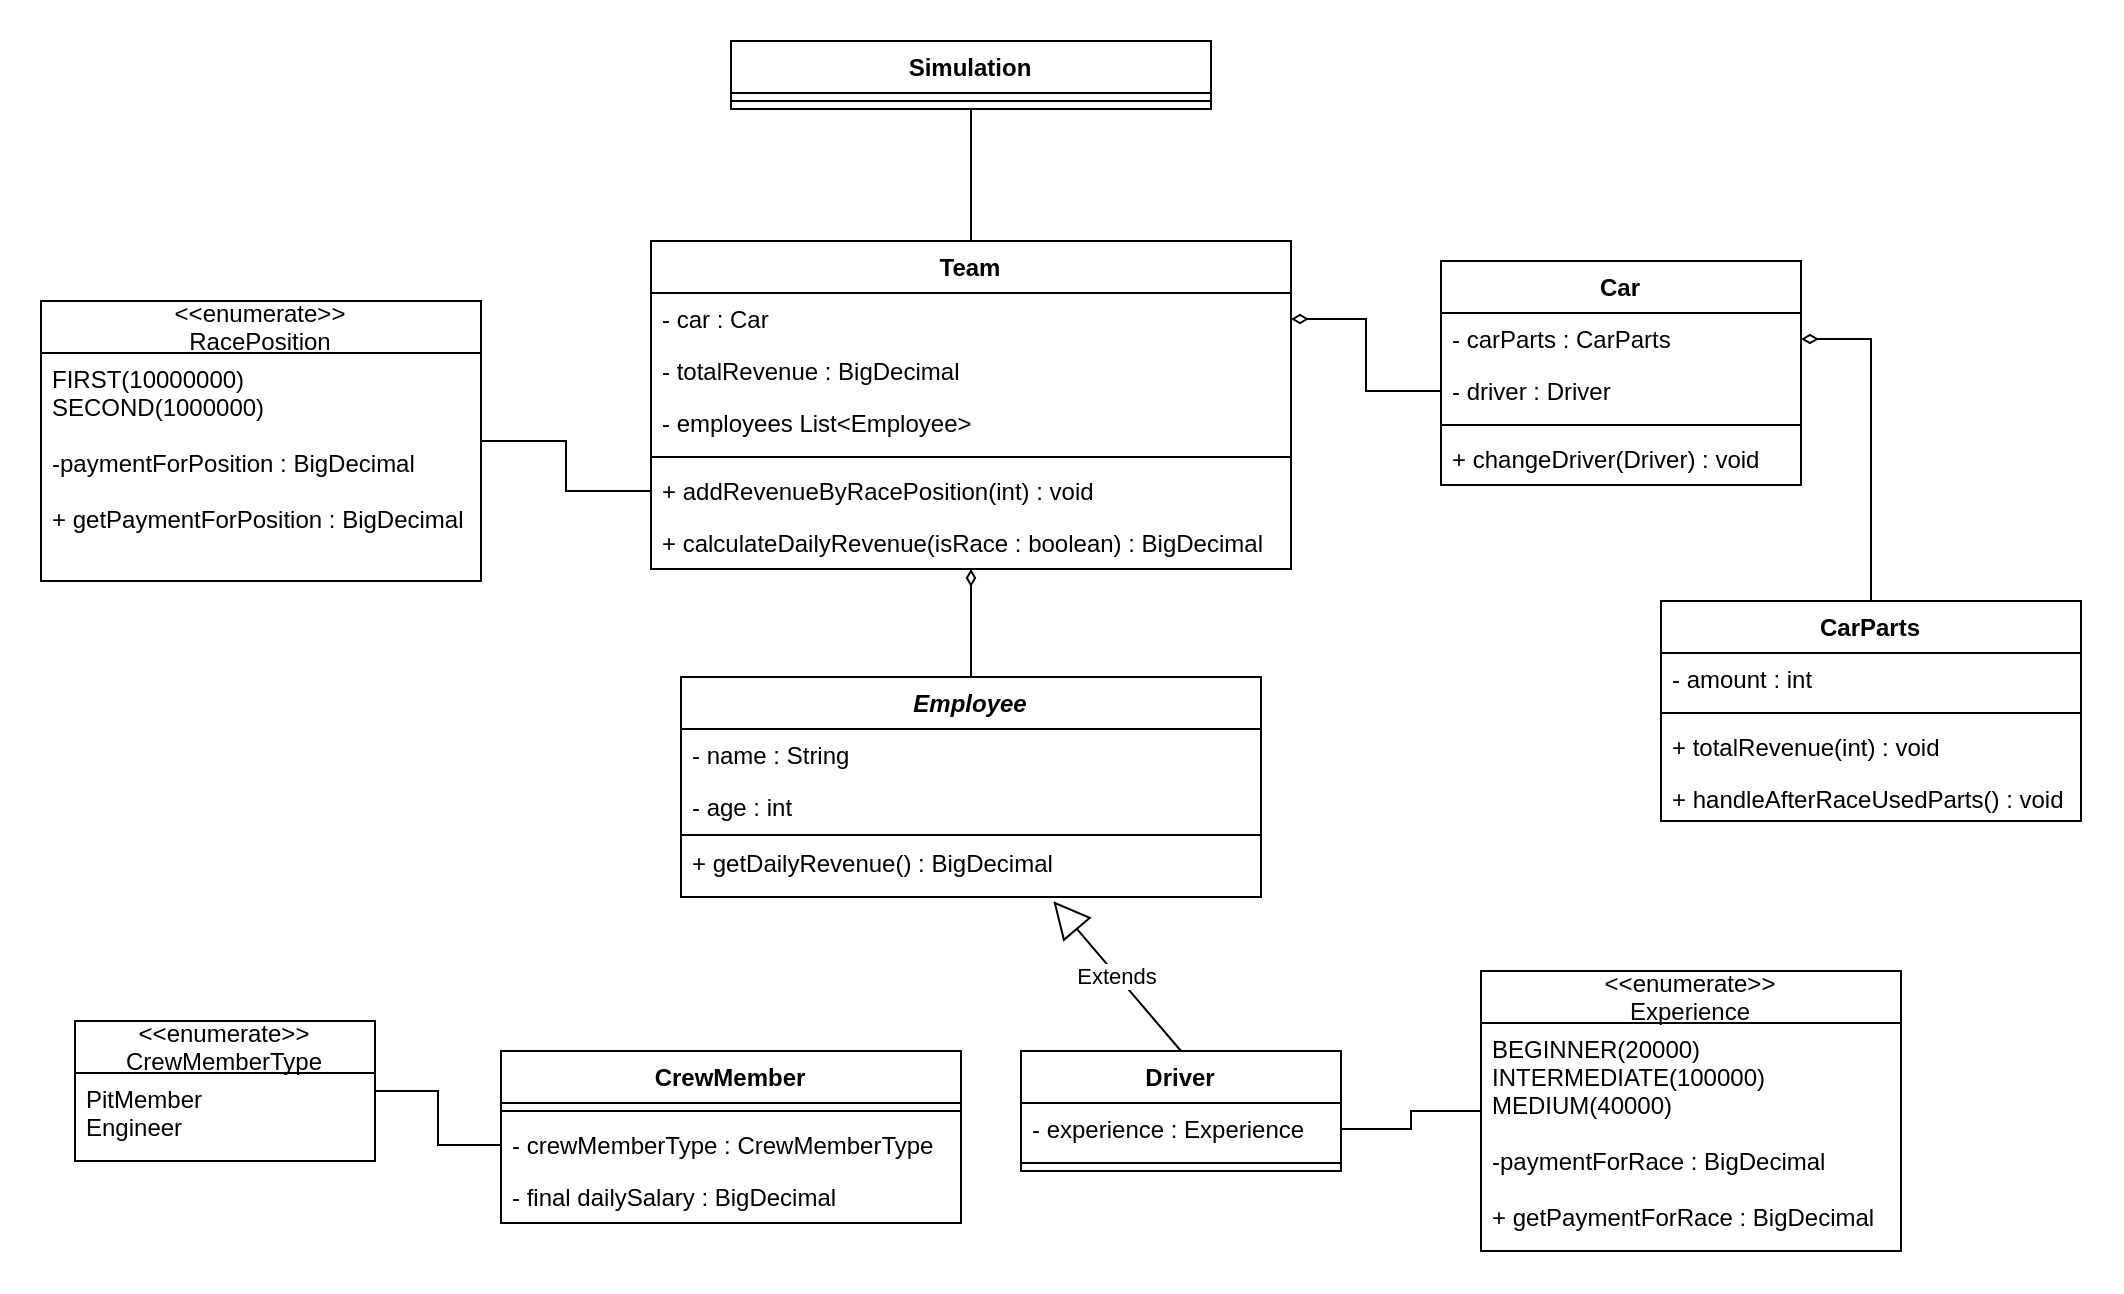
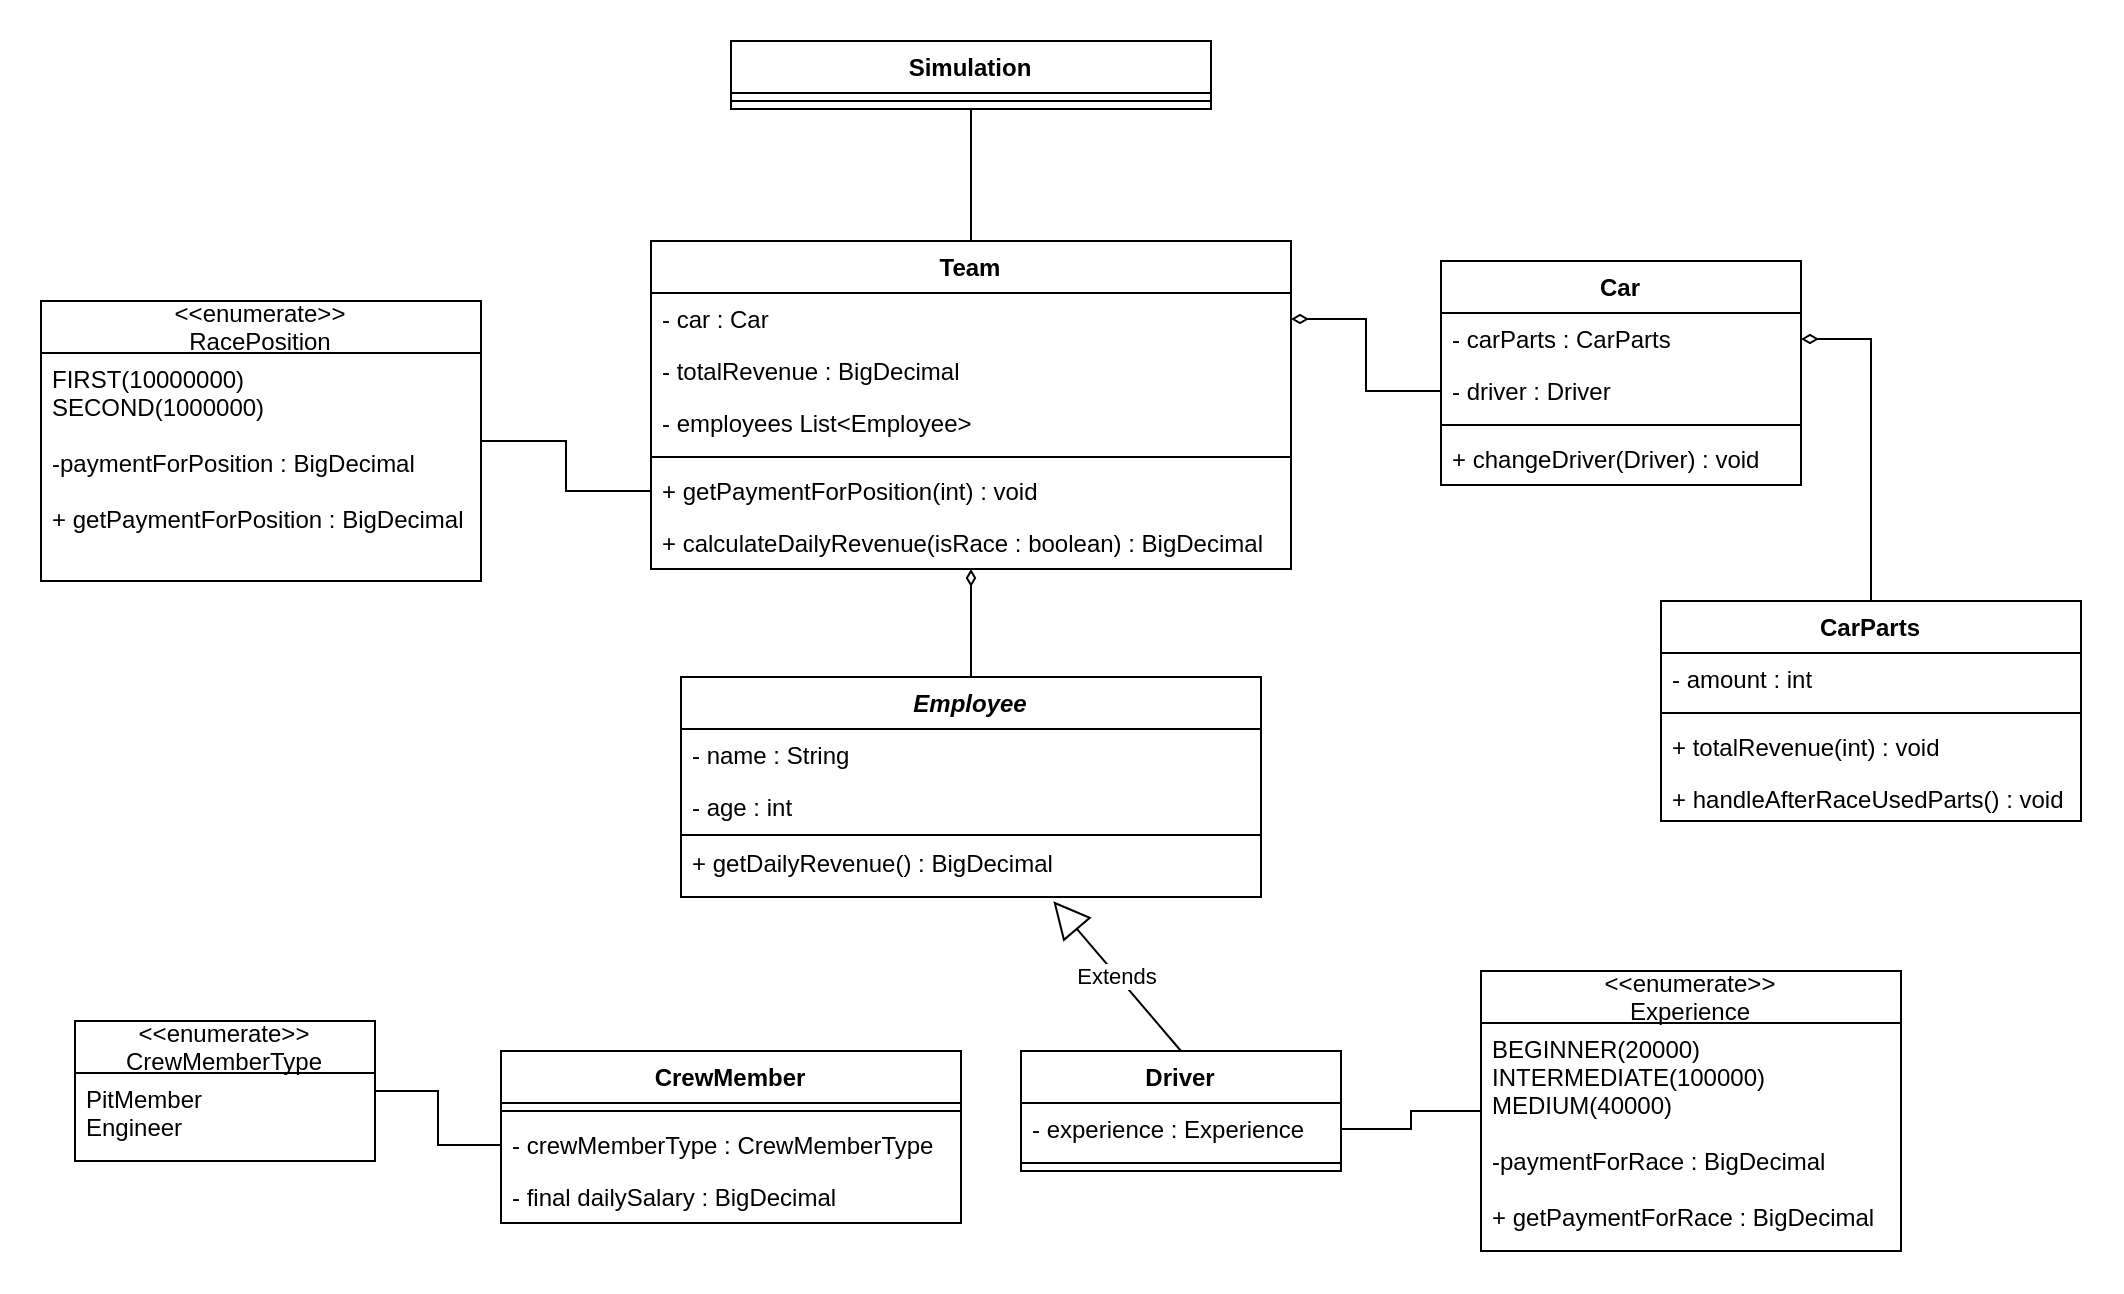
(892, 492) -> (872, 492)
